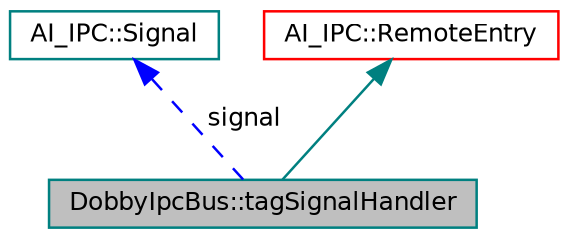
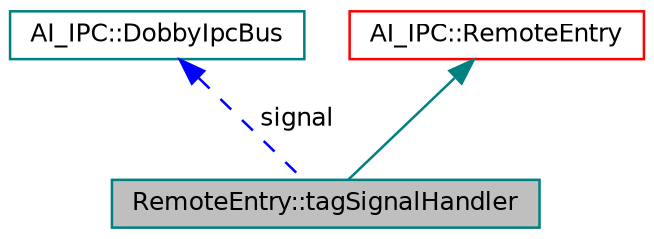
(114, 35) -> (157, 35)
(263, 204) -> (326, 204)
